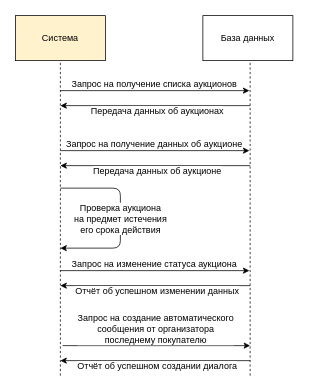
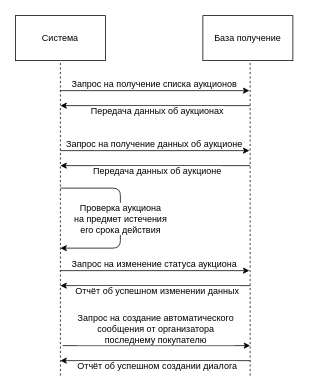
(60, 38) -> (60, 38)
(248, 38) -> (248, 38)
